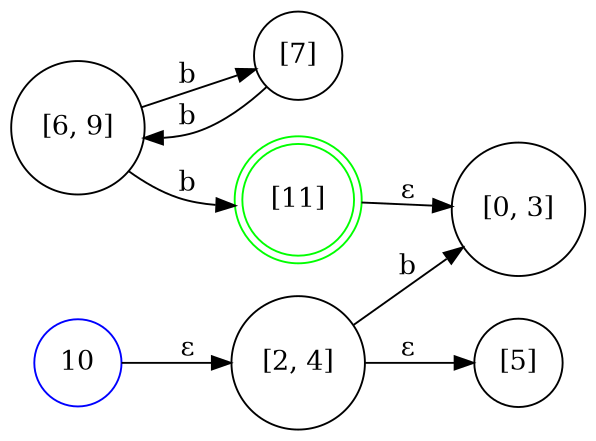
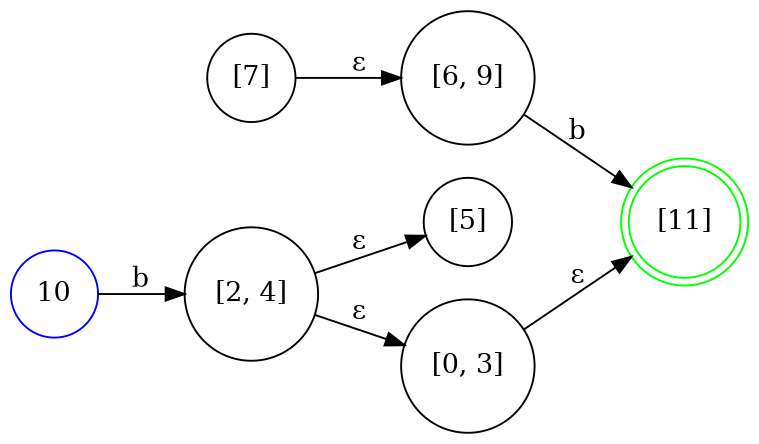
(189, 91) -> none
(188, 117) -> (360, 64)
(397, 204) -> (570, 298)
(408, 267) -> (360, 312)
(188, 349) -> (141, 280)
